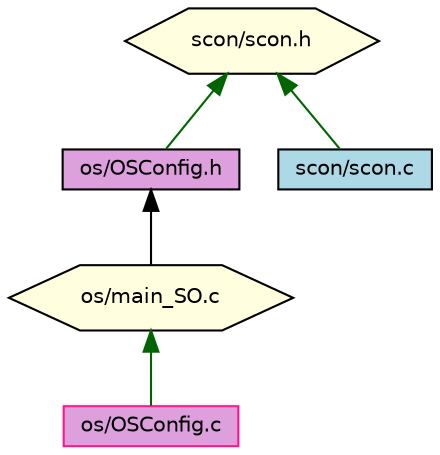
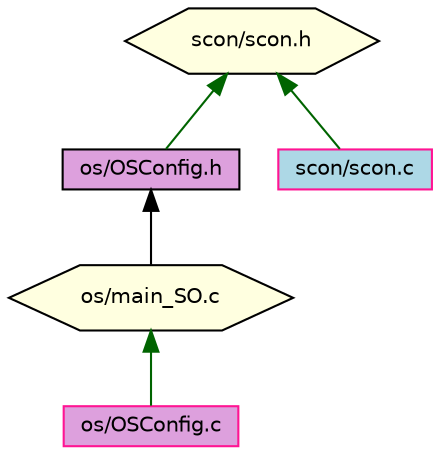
(355, 169) -> (355, 169)
